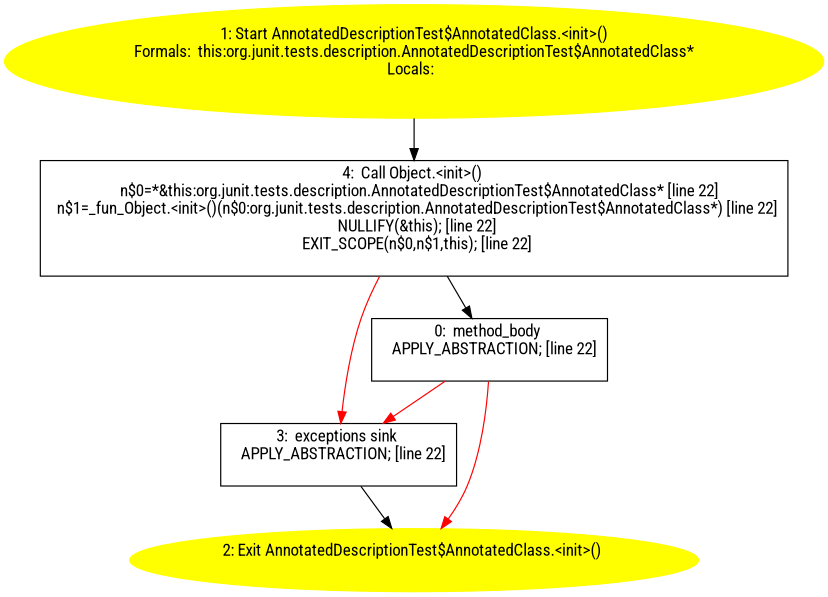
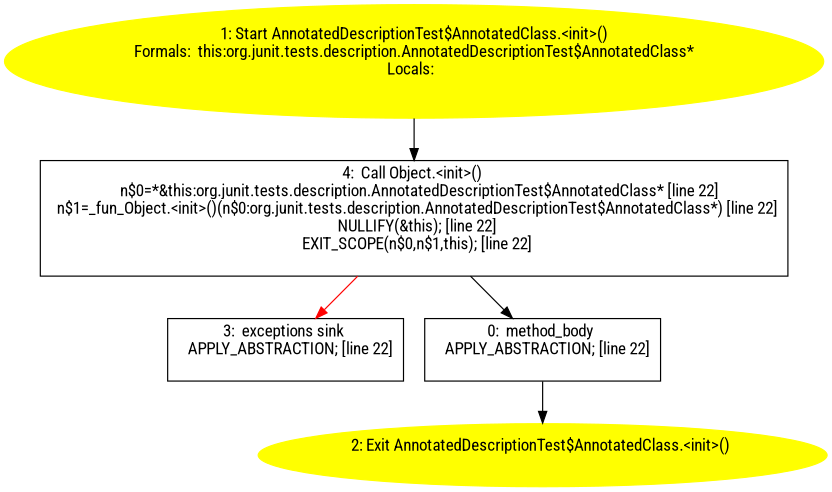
(419, 399) -> none
(478, 453) -> (543, 396)
(373, 503) -> none
